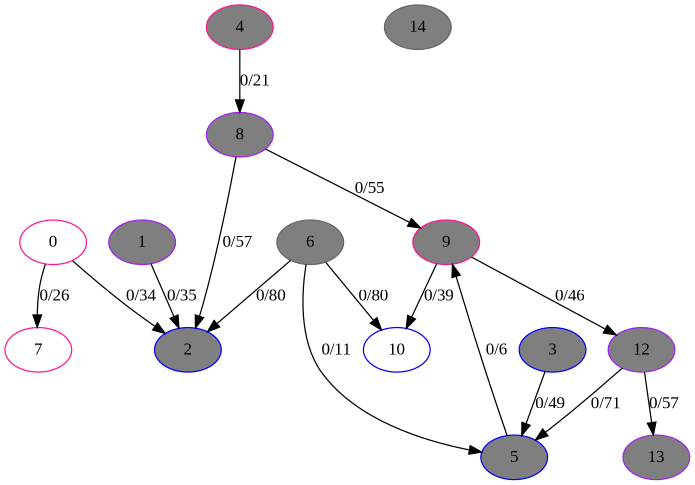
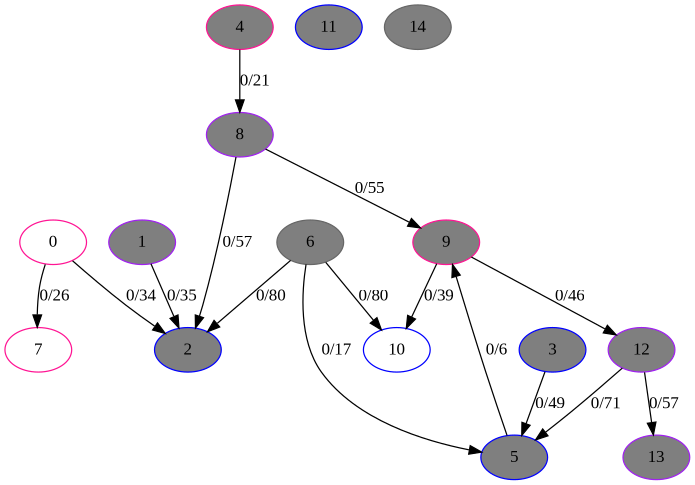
none -> (329, 27)
(337, 350) -> (337, 350)
